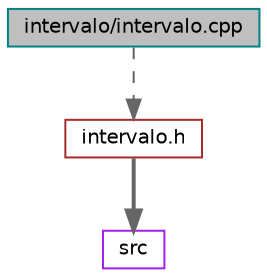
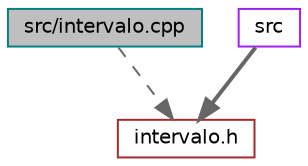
(134, 28) -> (105, 28)
(134, 184) -> (234, 76)
